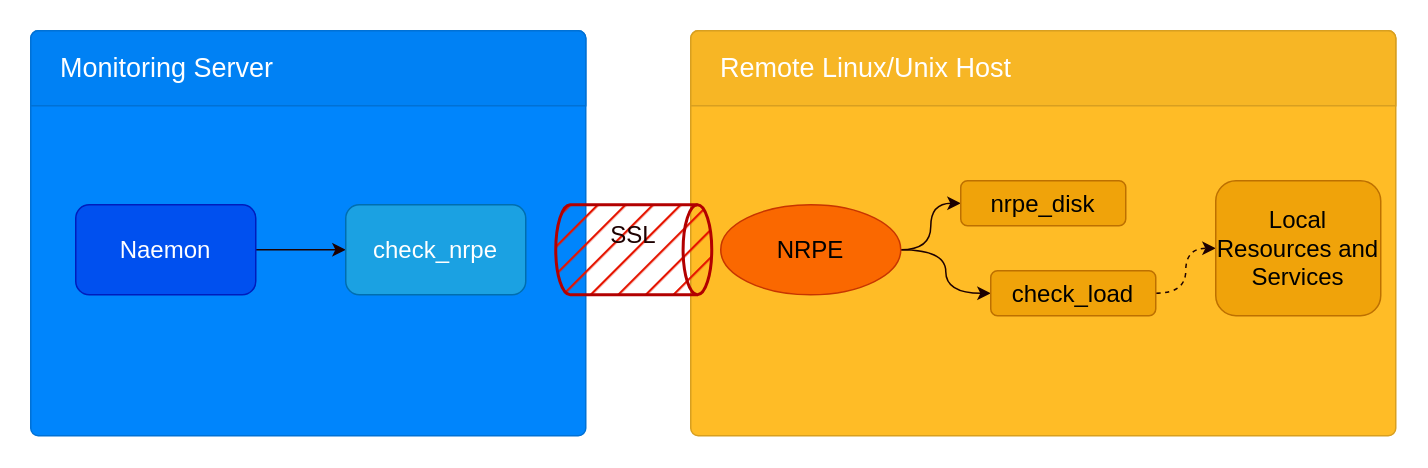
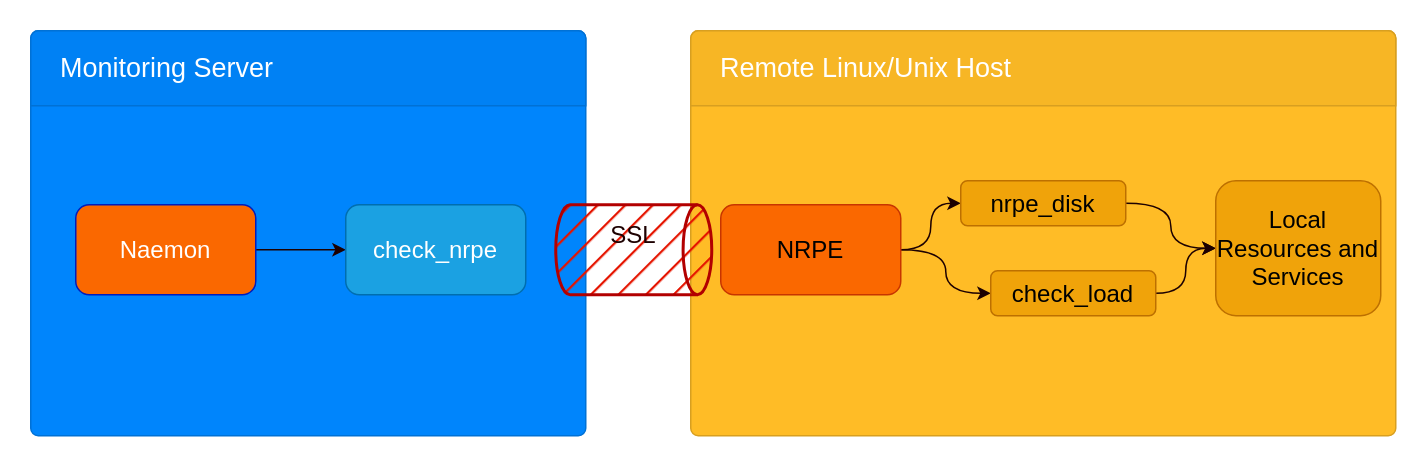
none -> (1168, 216)
(166, 250) -> (166, 250)
(811, 250) -> (811, 250)
(1185, 276) -> (1185, 276)
